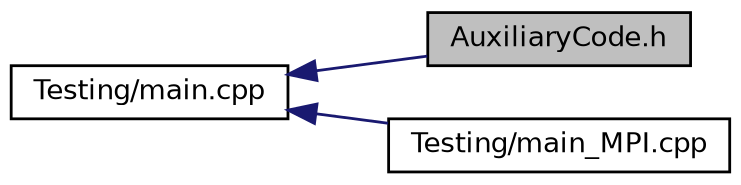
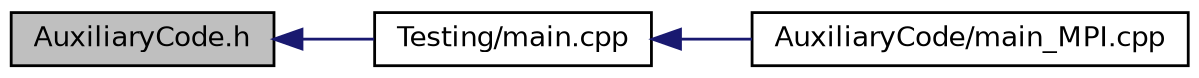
(372, 63) -> (338, 39)
(559, 145) -> (970, 39)
